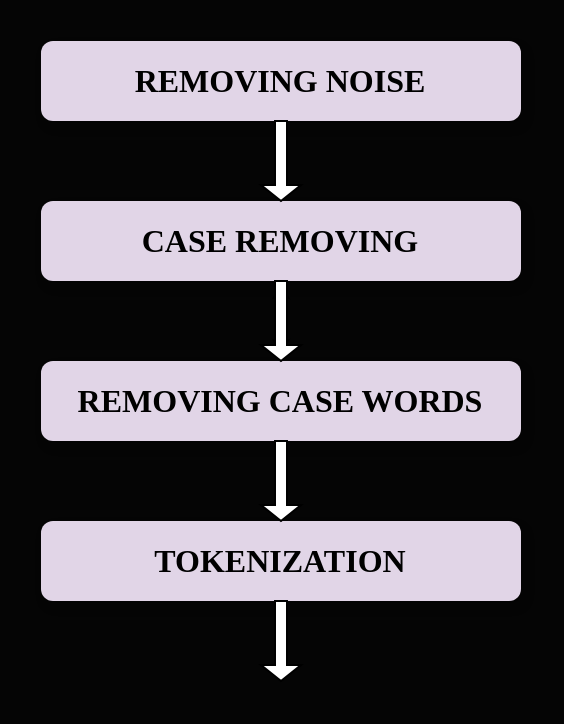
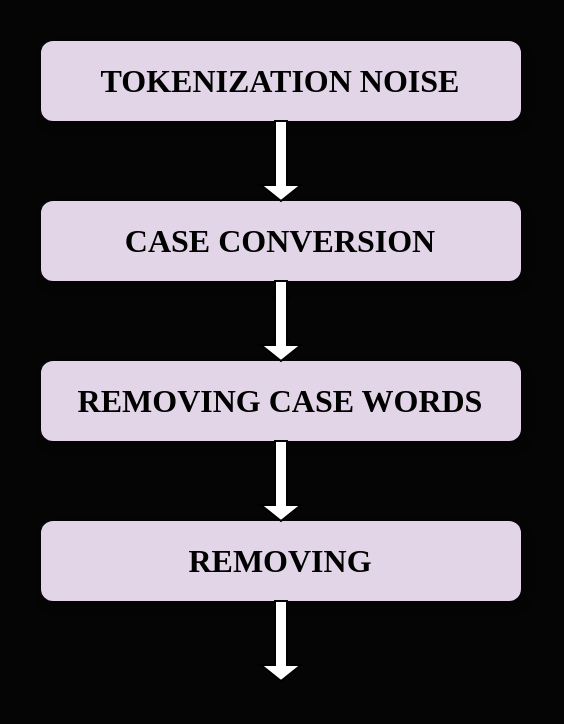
(281, 81) -> (281, 81)
(281, 241) -> (281, 241)
(281, 561) -> (281, 561)
